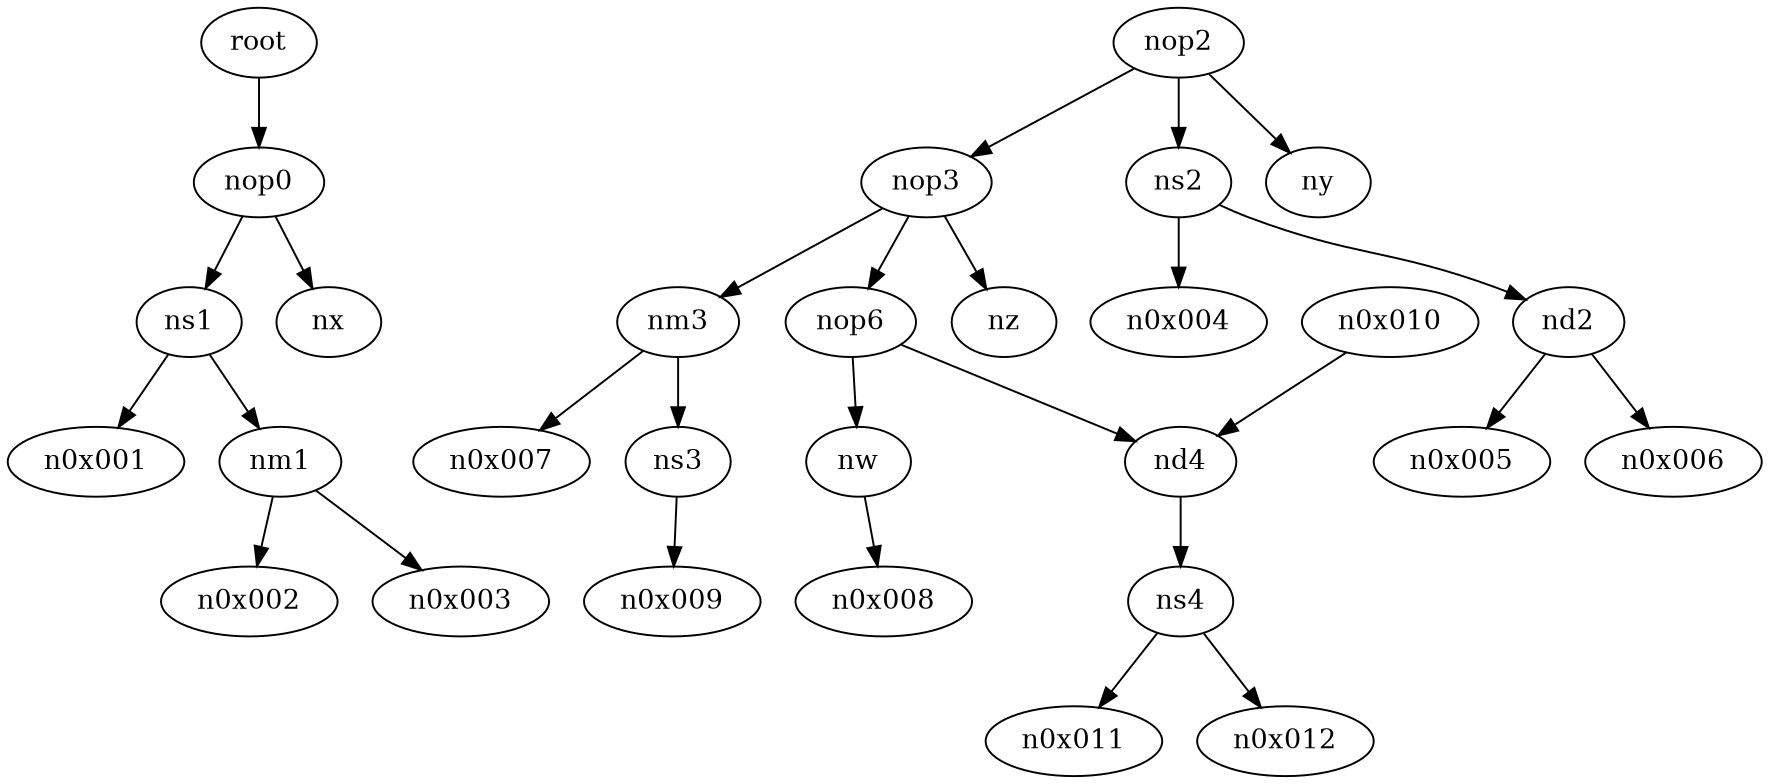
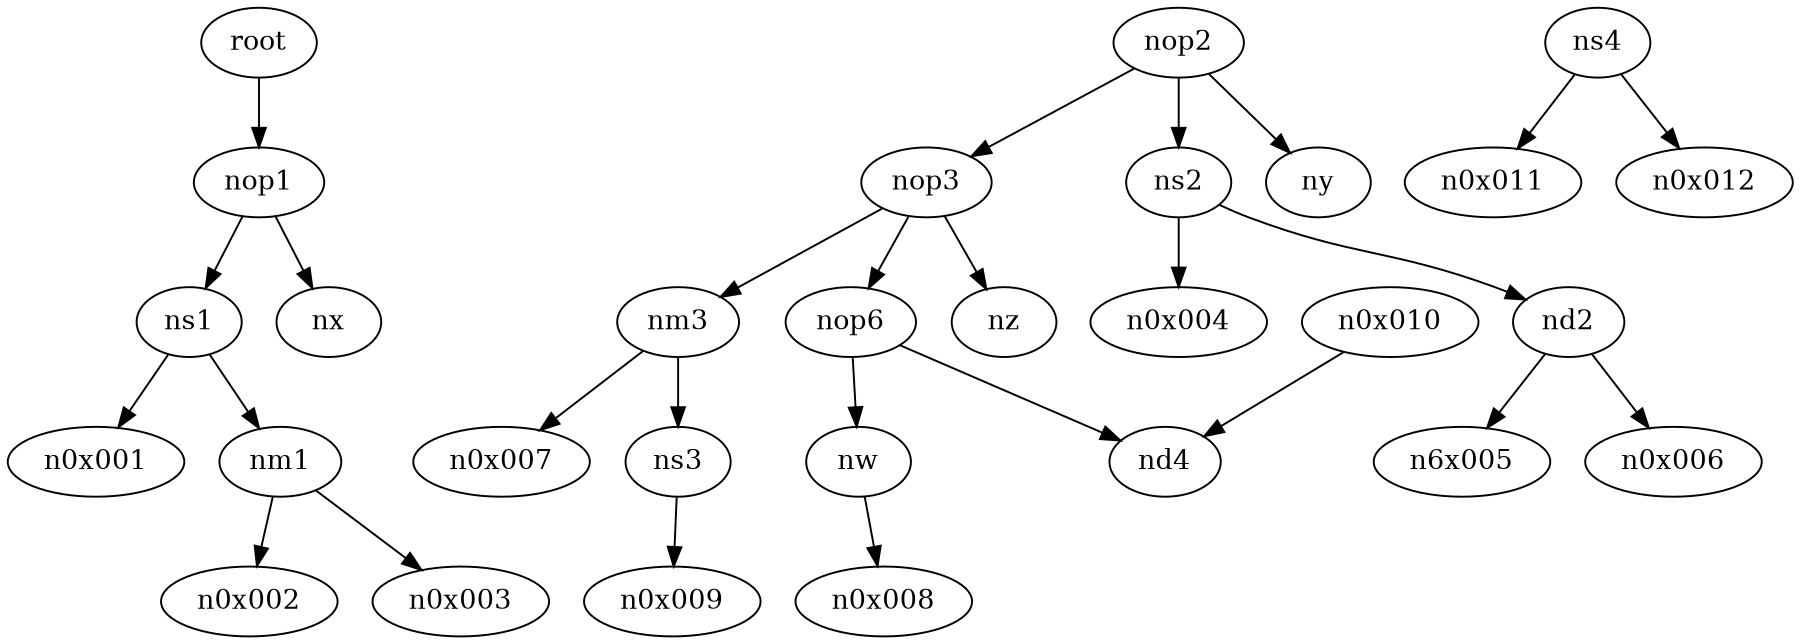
(259, 182) -> (259, 182)
(1462, 462) -> (1462, 462)
(1181, 522) -> none
